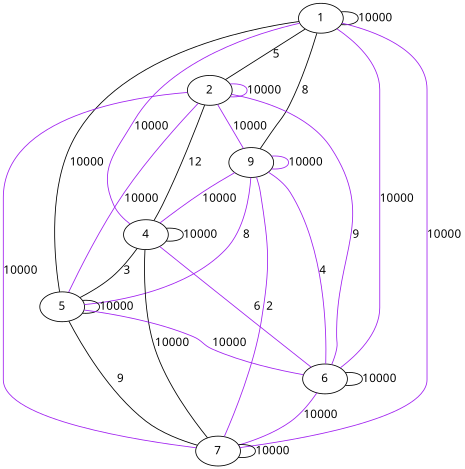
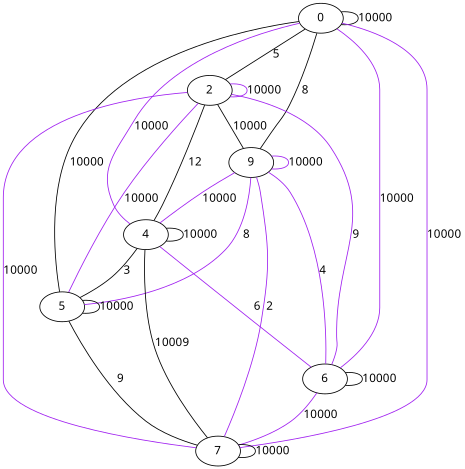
(321, 18) -> (321, 18)
(231, 126) -> (231, 126)
(196, 338) -> none
(172, 343) -> (172, 343)
